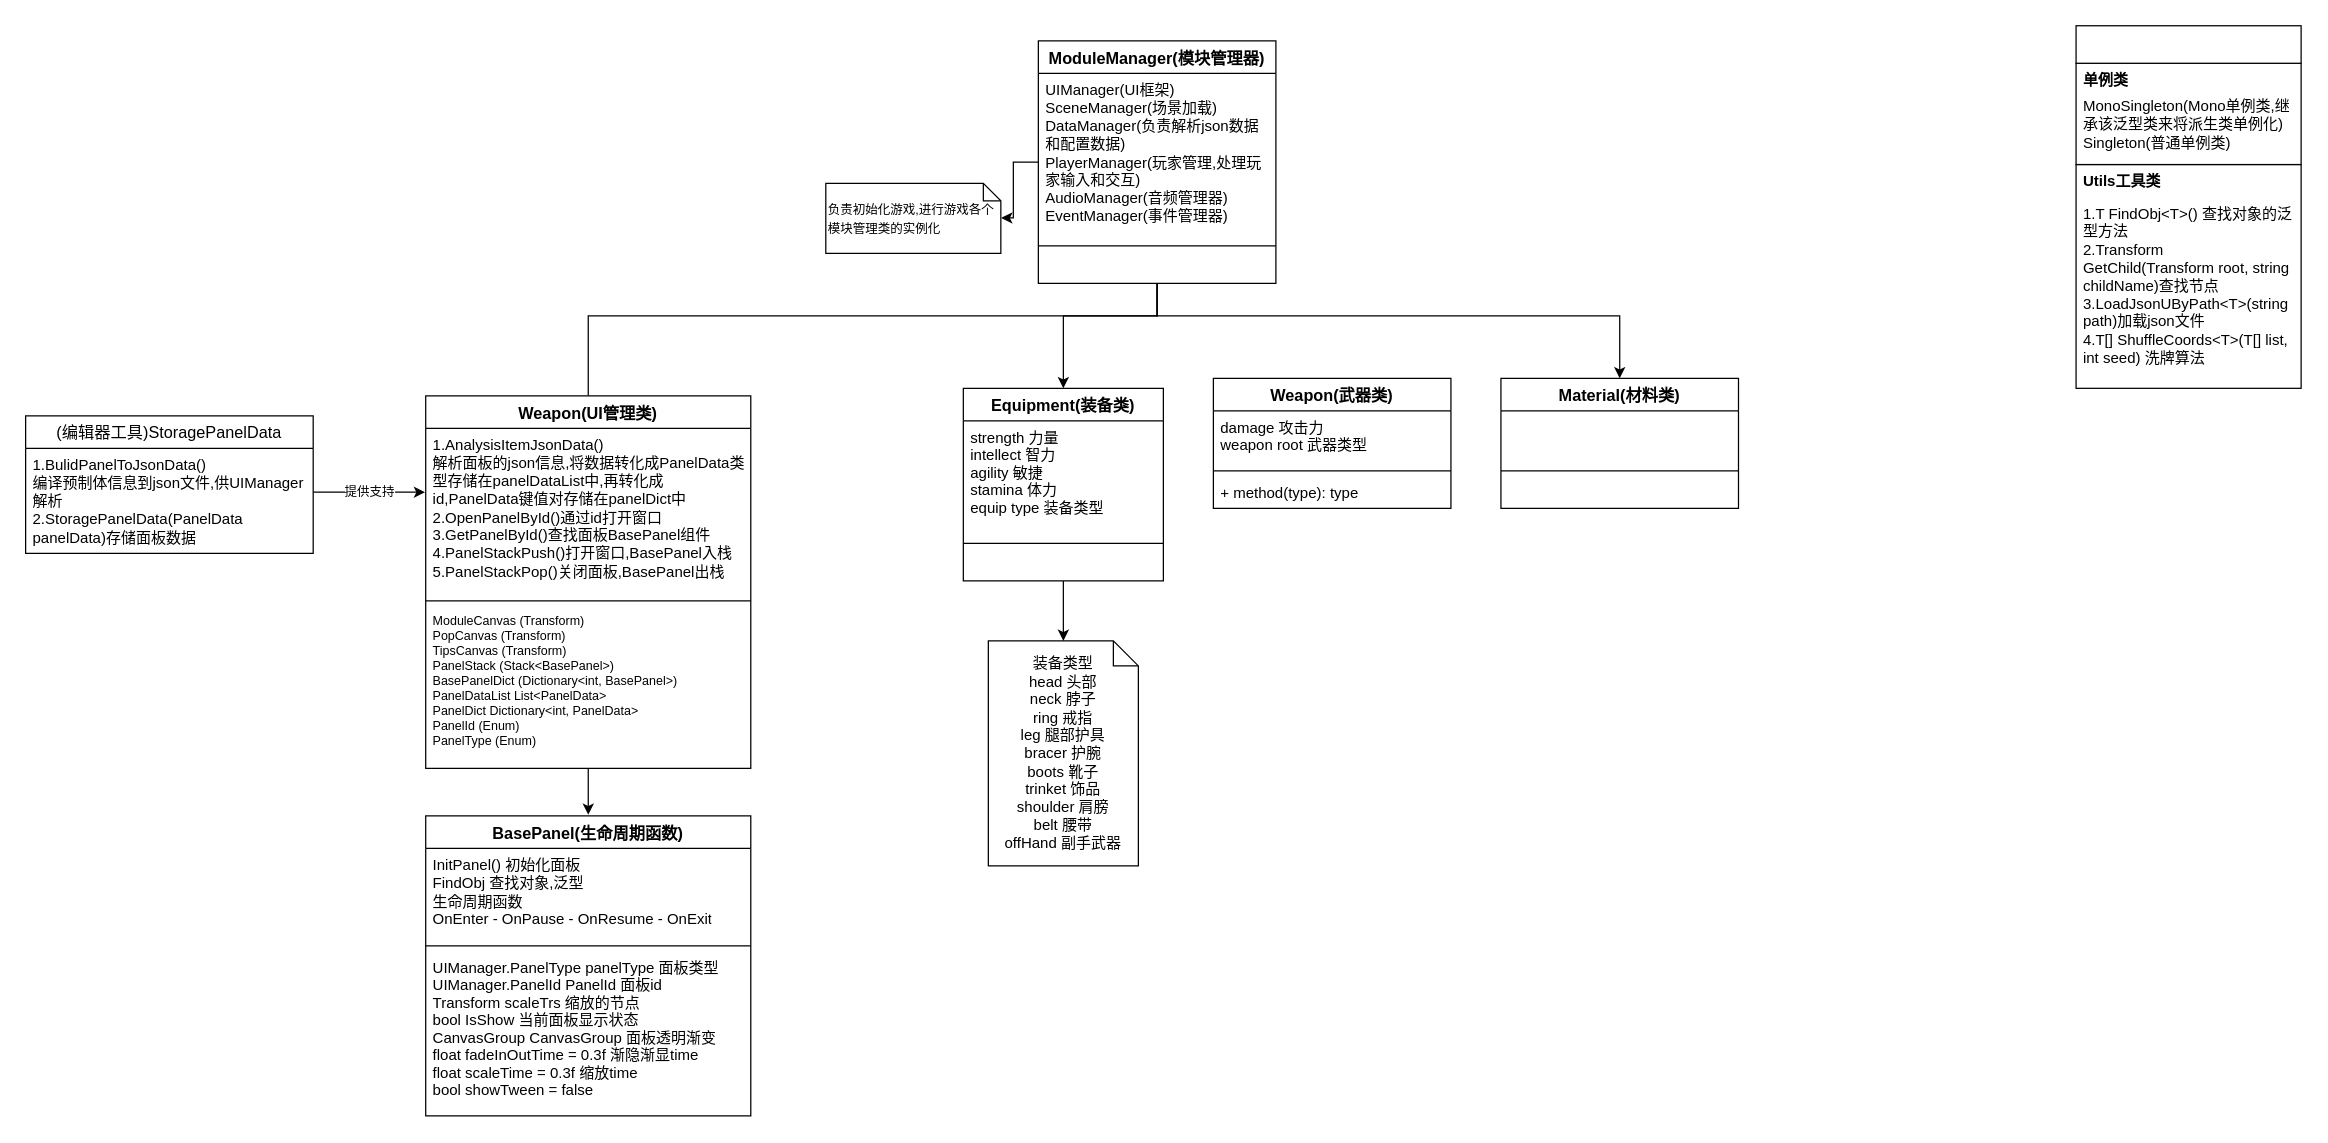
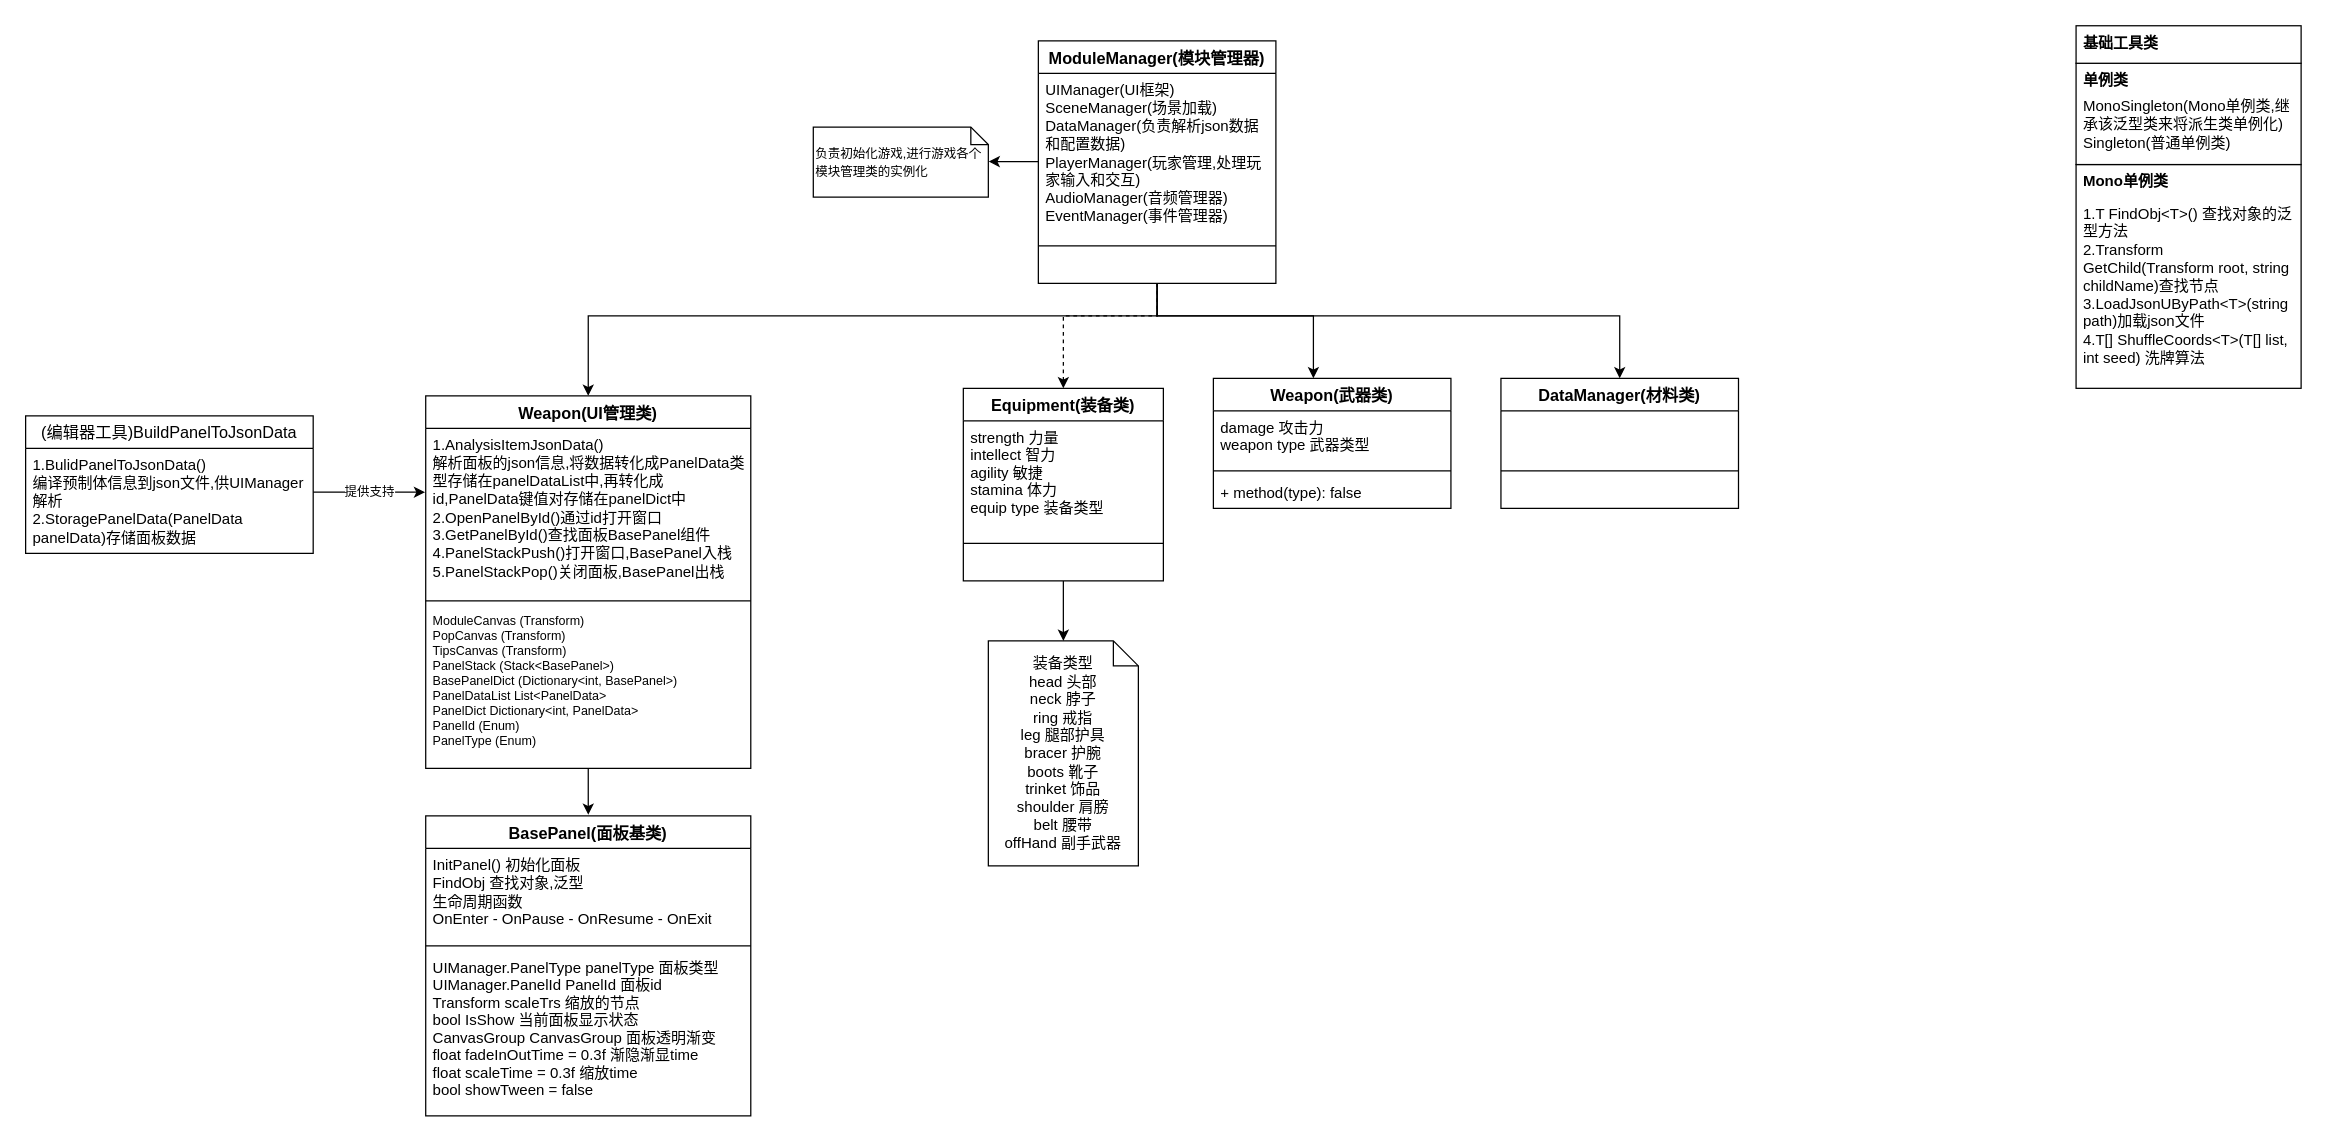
none -> (2188, 44)
(2123, 182) -> (2122, 182)
(913, 218) -> (901, 162)
none -> (1313, 344)
(1063, 347) -> (1063, 347)
(588, 389) -> (588, 386)
(1619, 396) -> (1619, 396)
(1270, 428) -> (1270, 428)
(169, 433) -> (169, 433)
(1298, 493) -> (1300, 493)
(588, 833) -> (588, 833)
